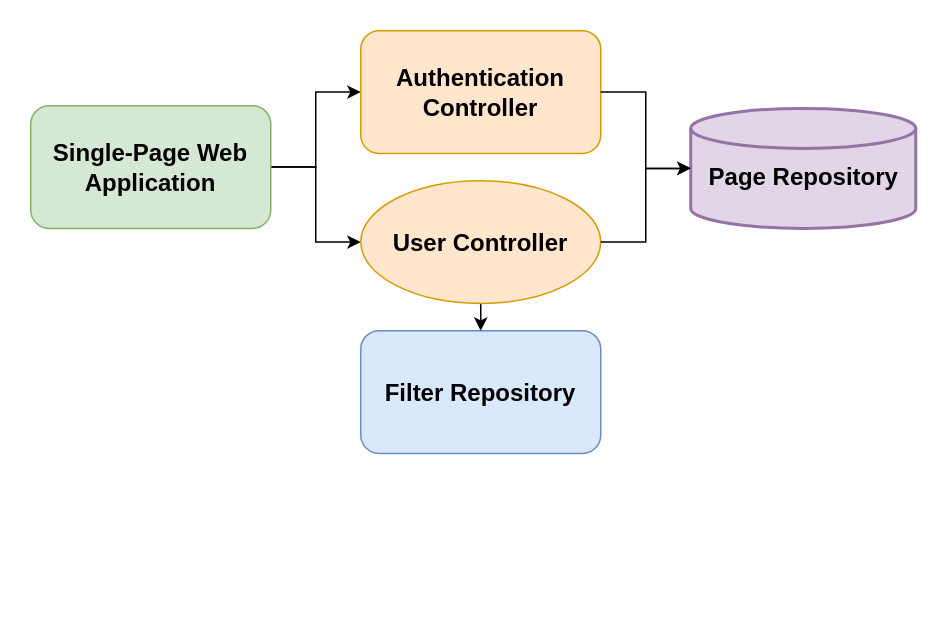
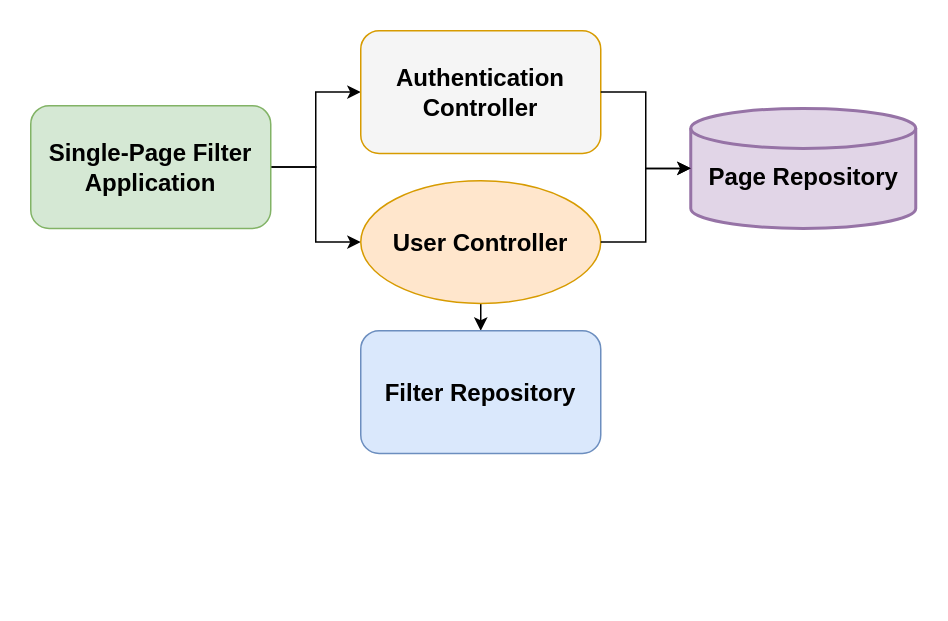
(481, 92) -> (481, 92)
(151, 167) -> (151, 167)
